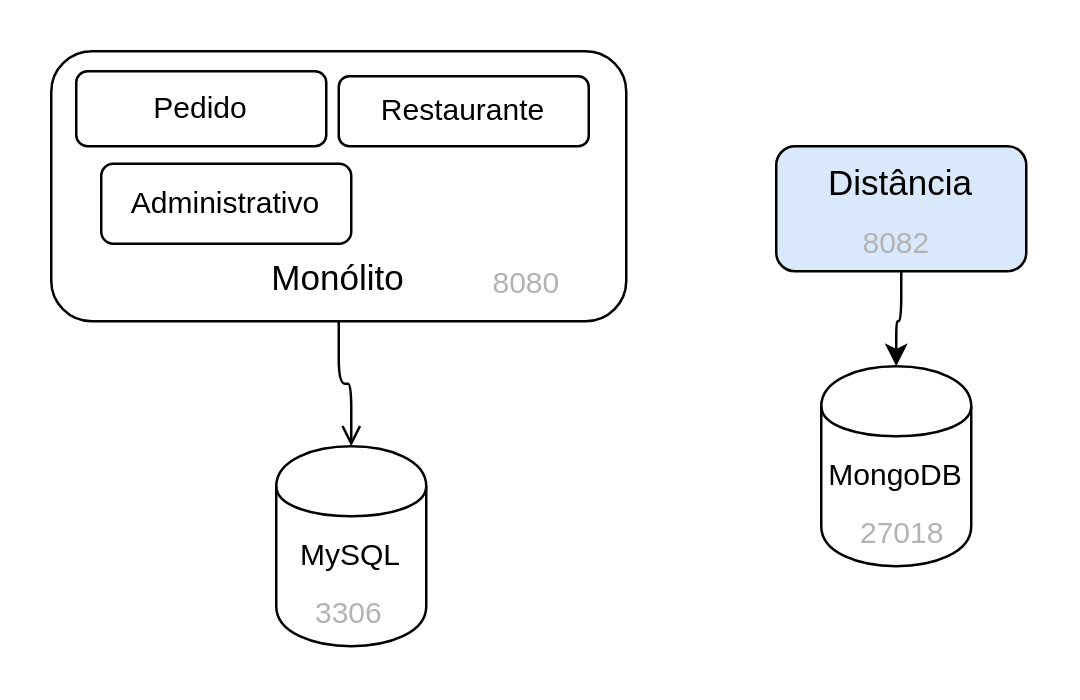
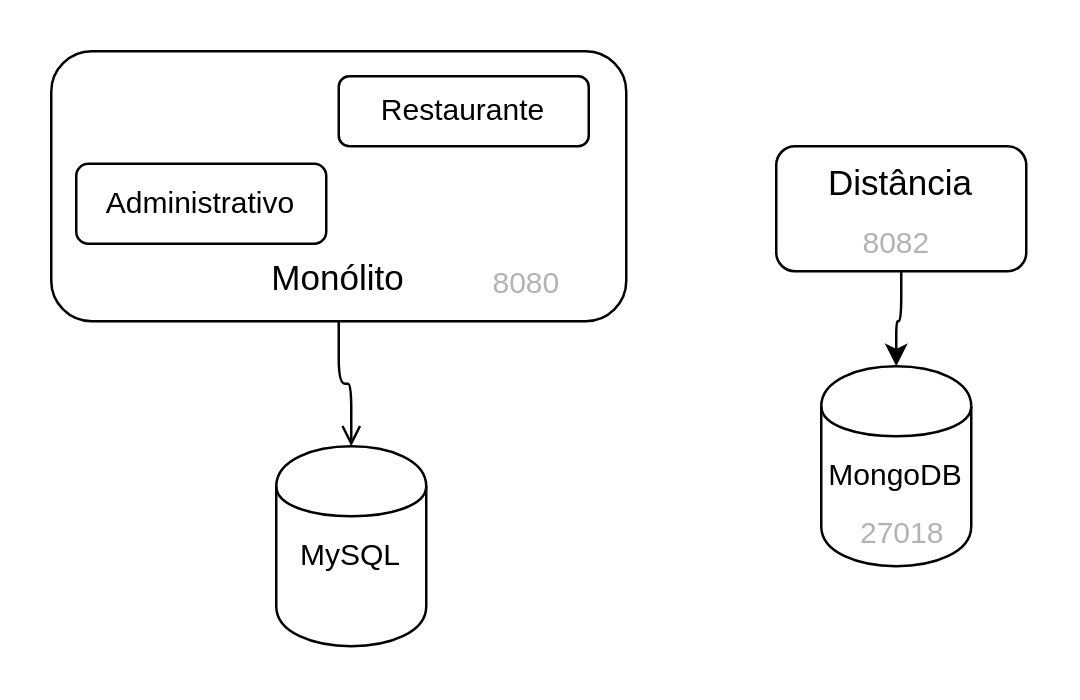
(201, 109) -> none
(226, 204) -> (201, 204)
(901, 209) -> (901, 209)
(361, 614) -> none
